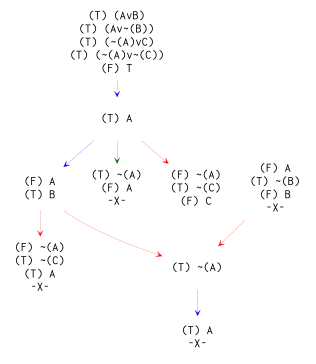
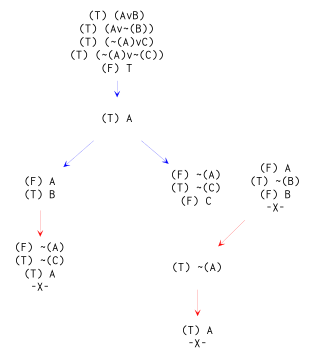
(153, 150) -> (153, 150)
(117, 189) -> none
(108, 235) -> none
(198, 300) -> (198, 300)
